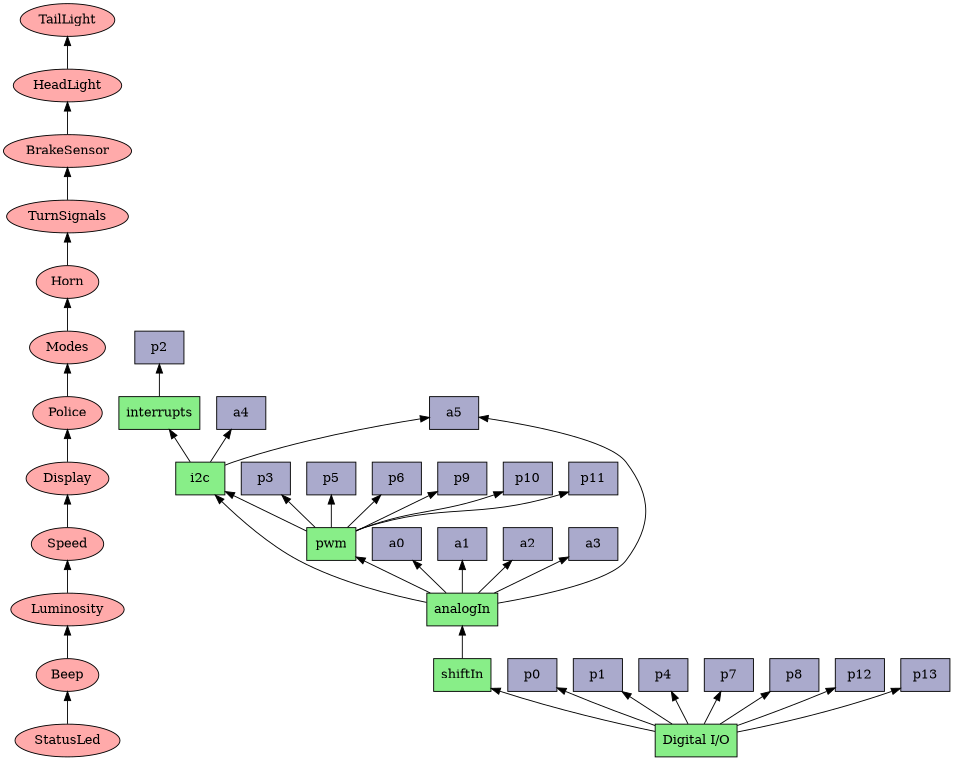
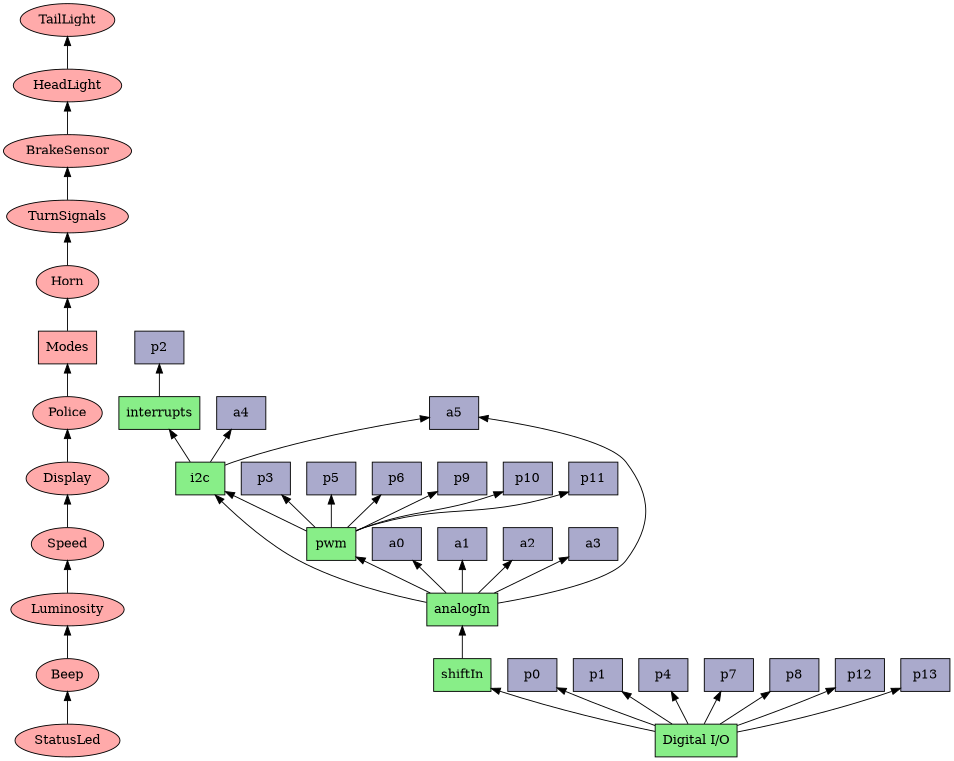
(67, 348) -> (67, 348)
